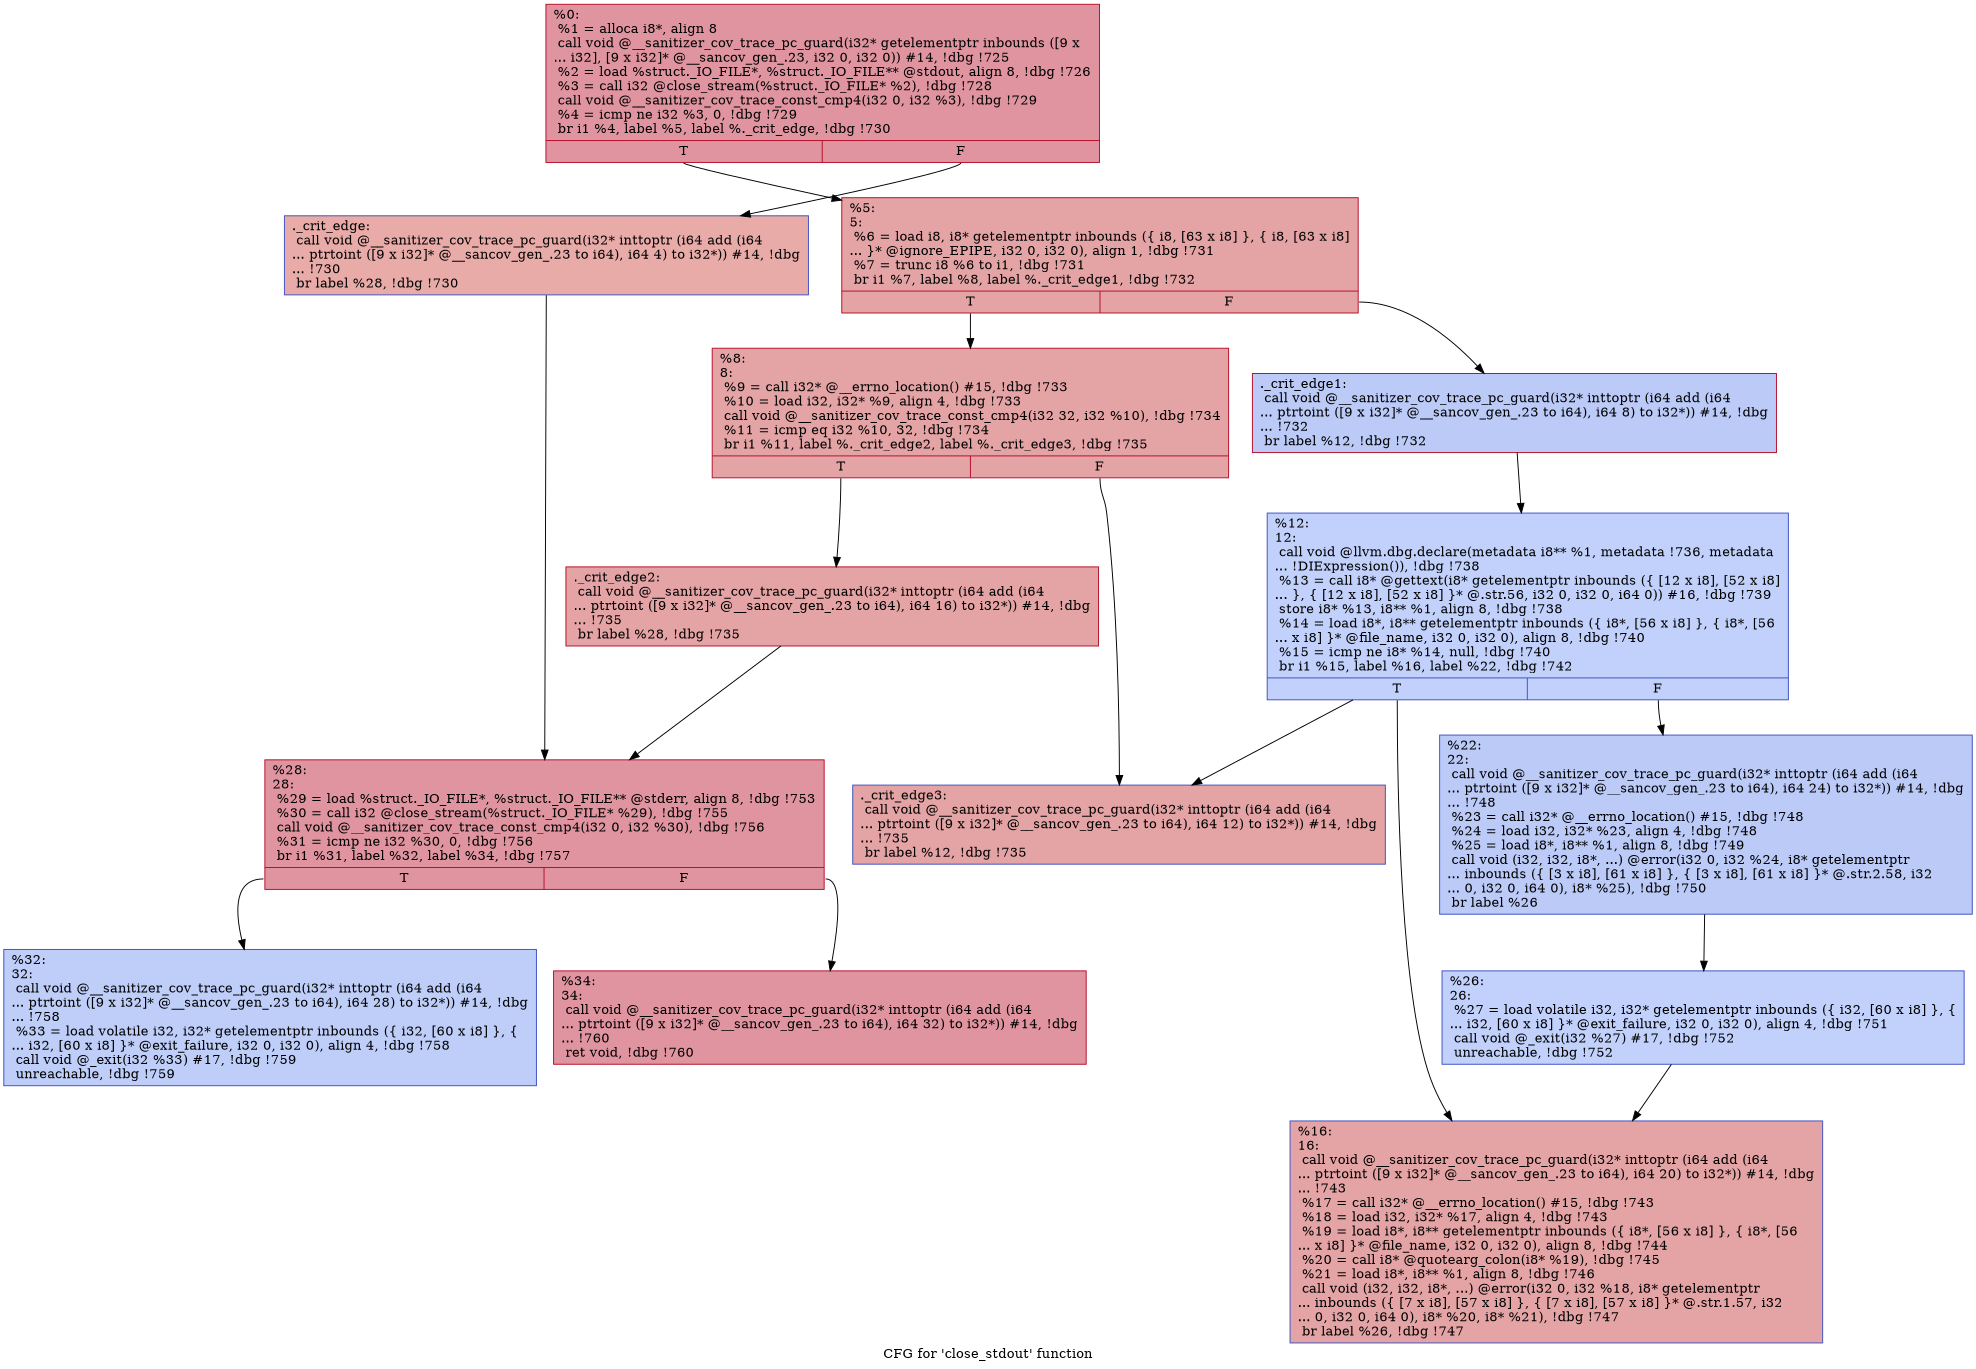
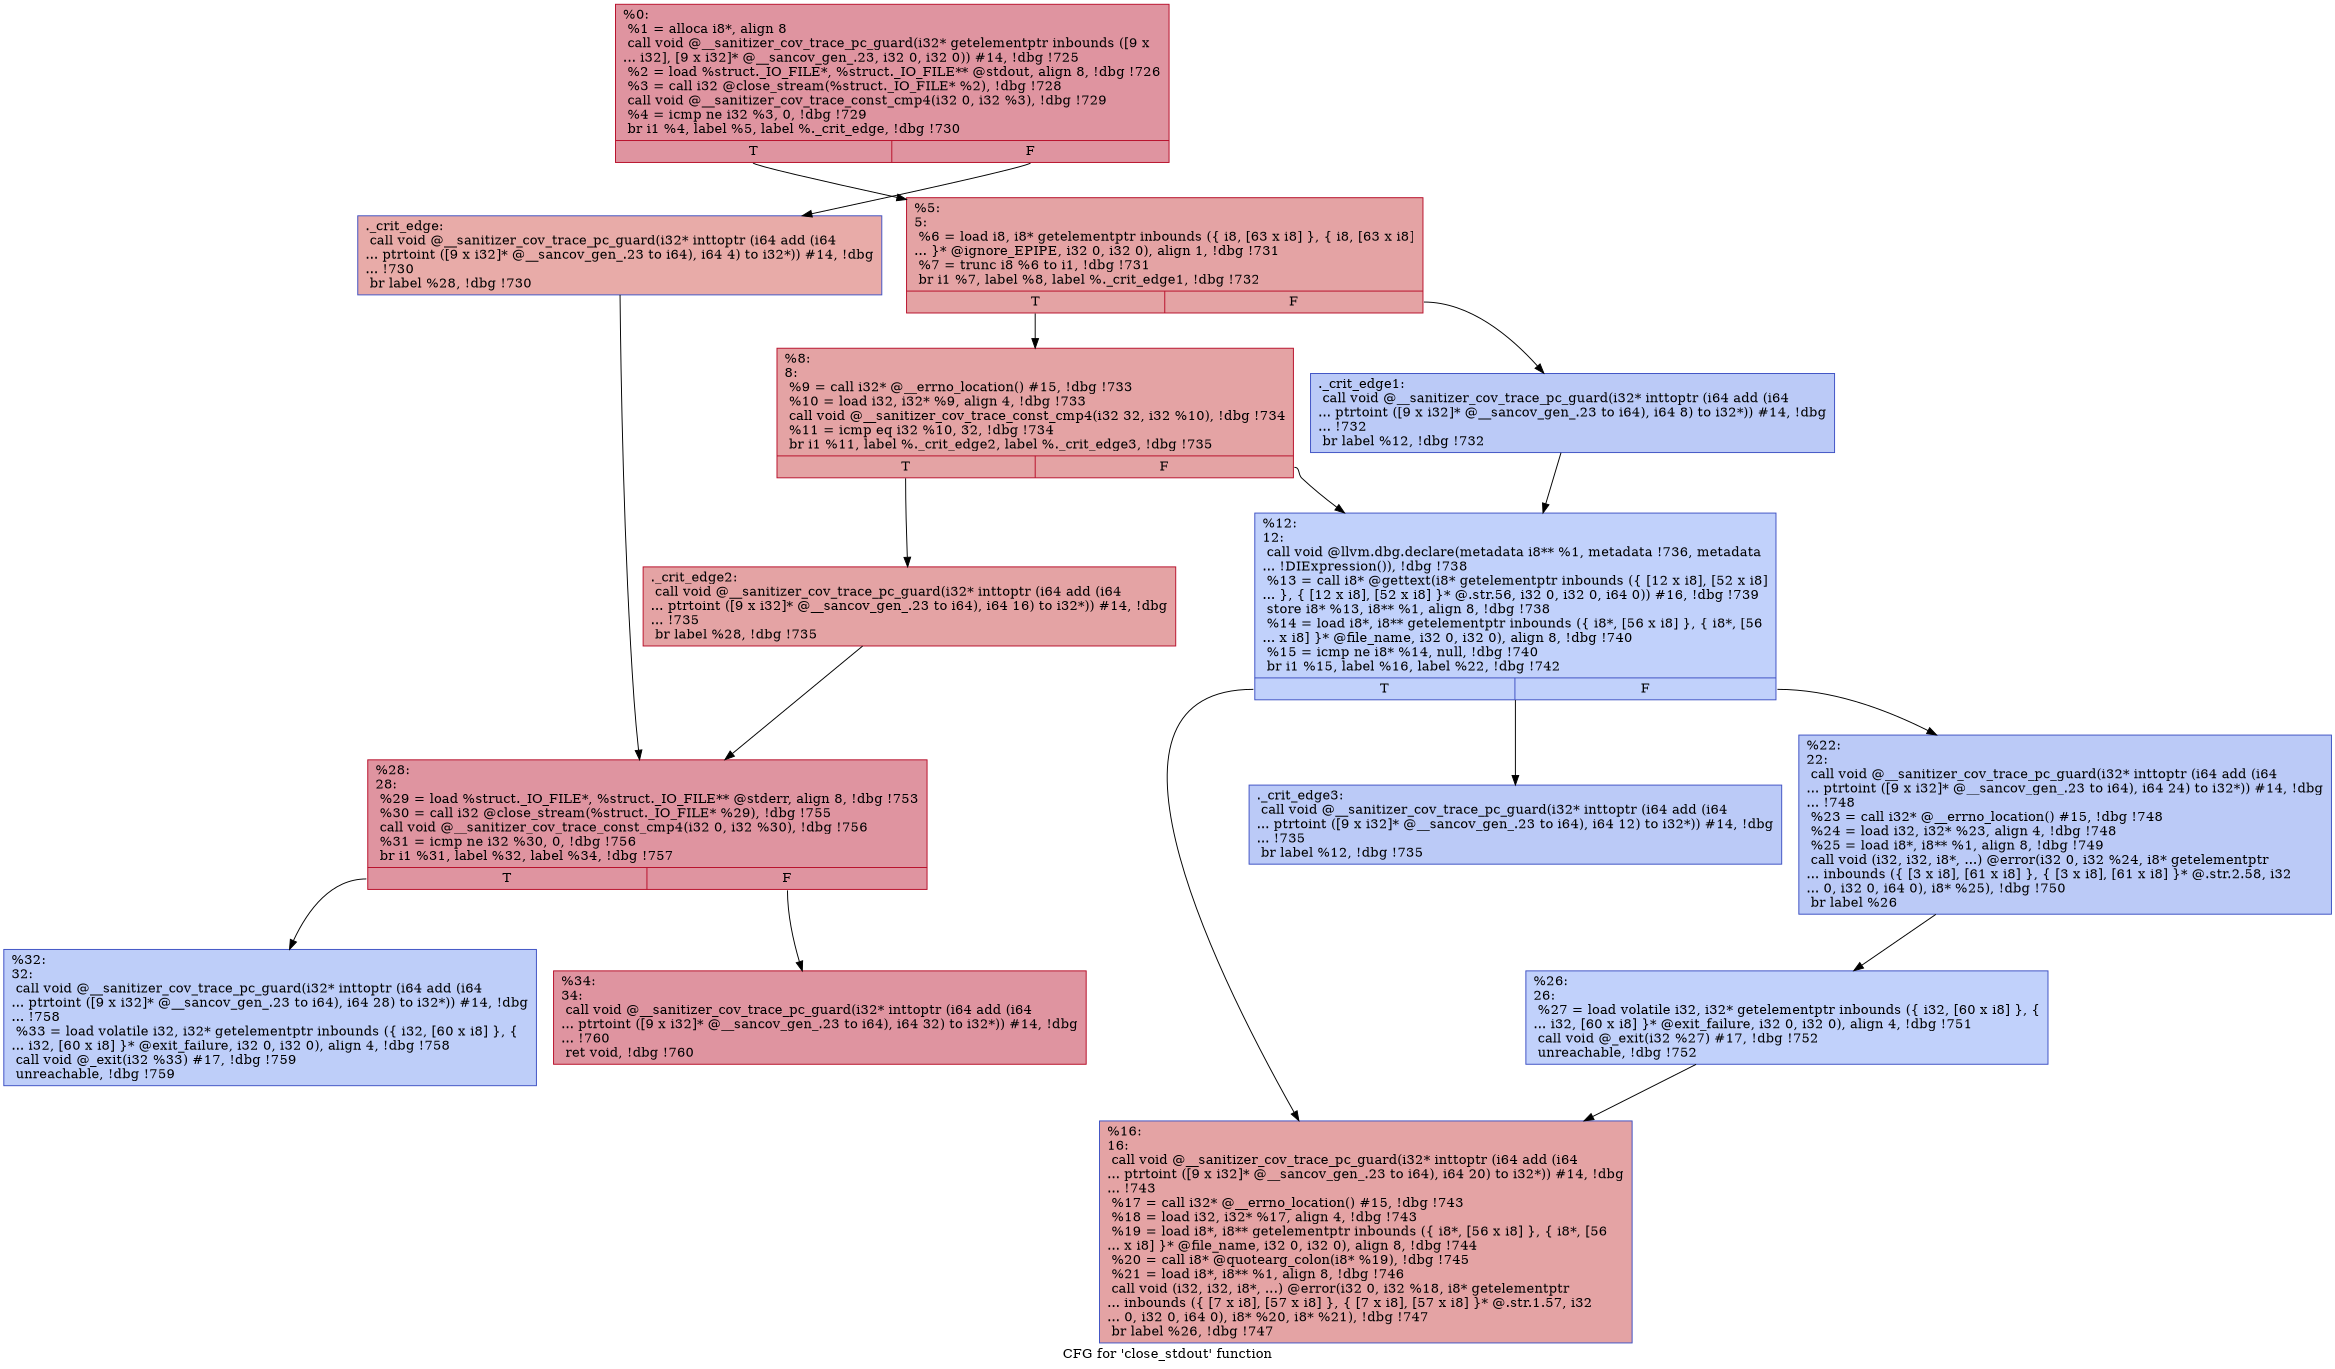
(1514, 413) -> (1573, 413)
(1116, 626) -> (1314, 489)
(1119, 825) -> (1515, 825)
